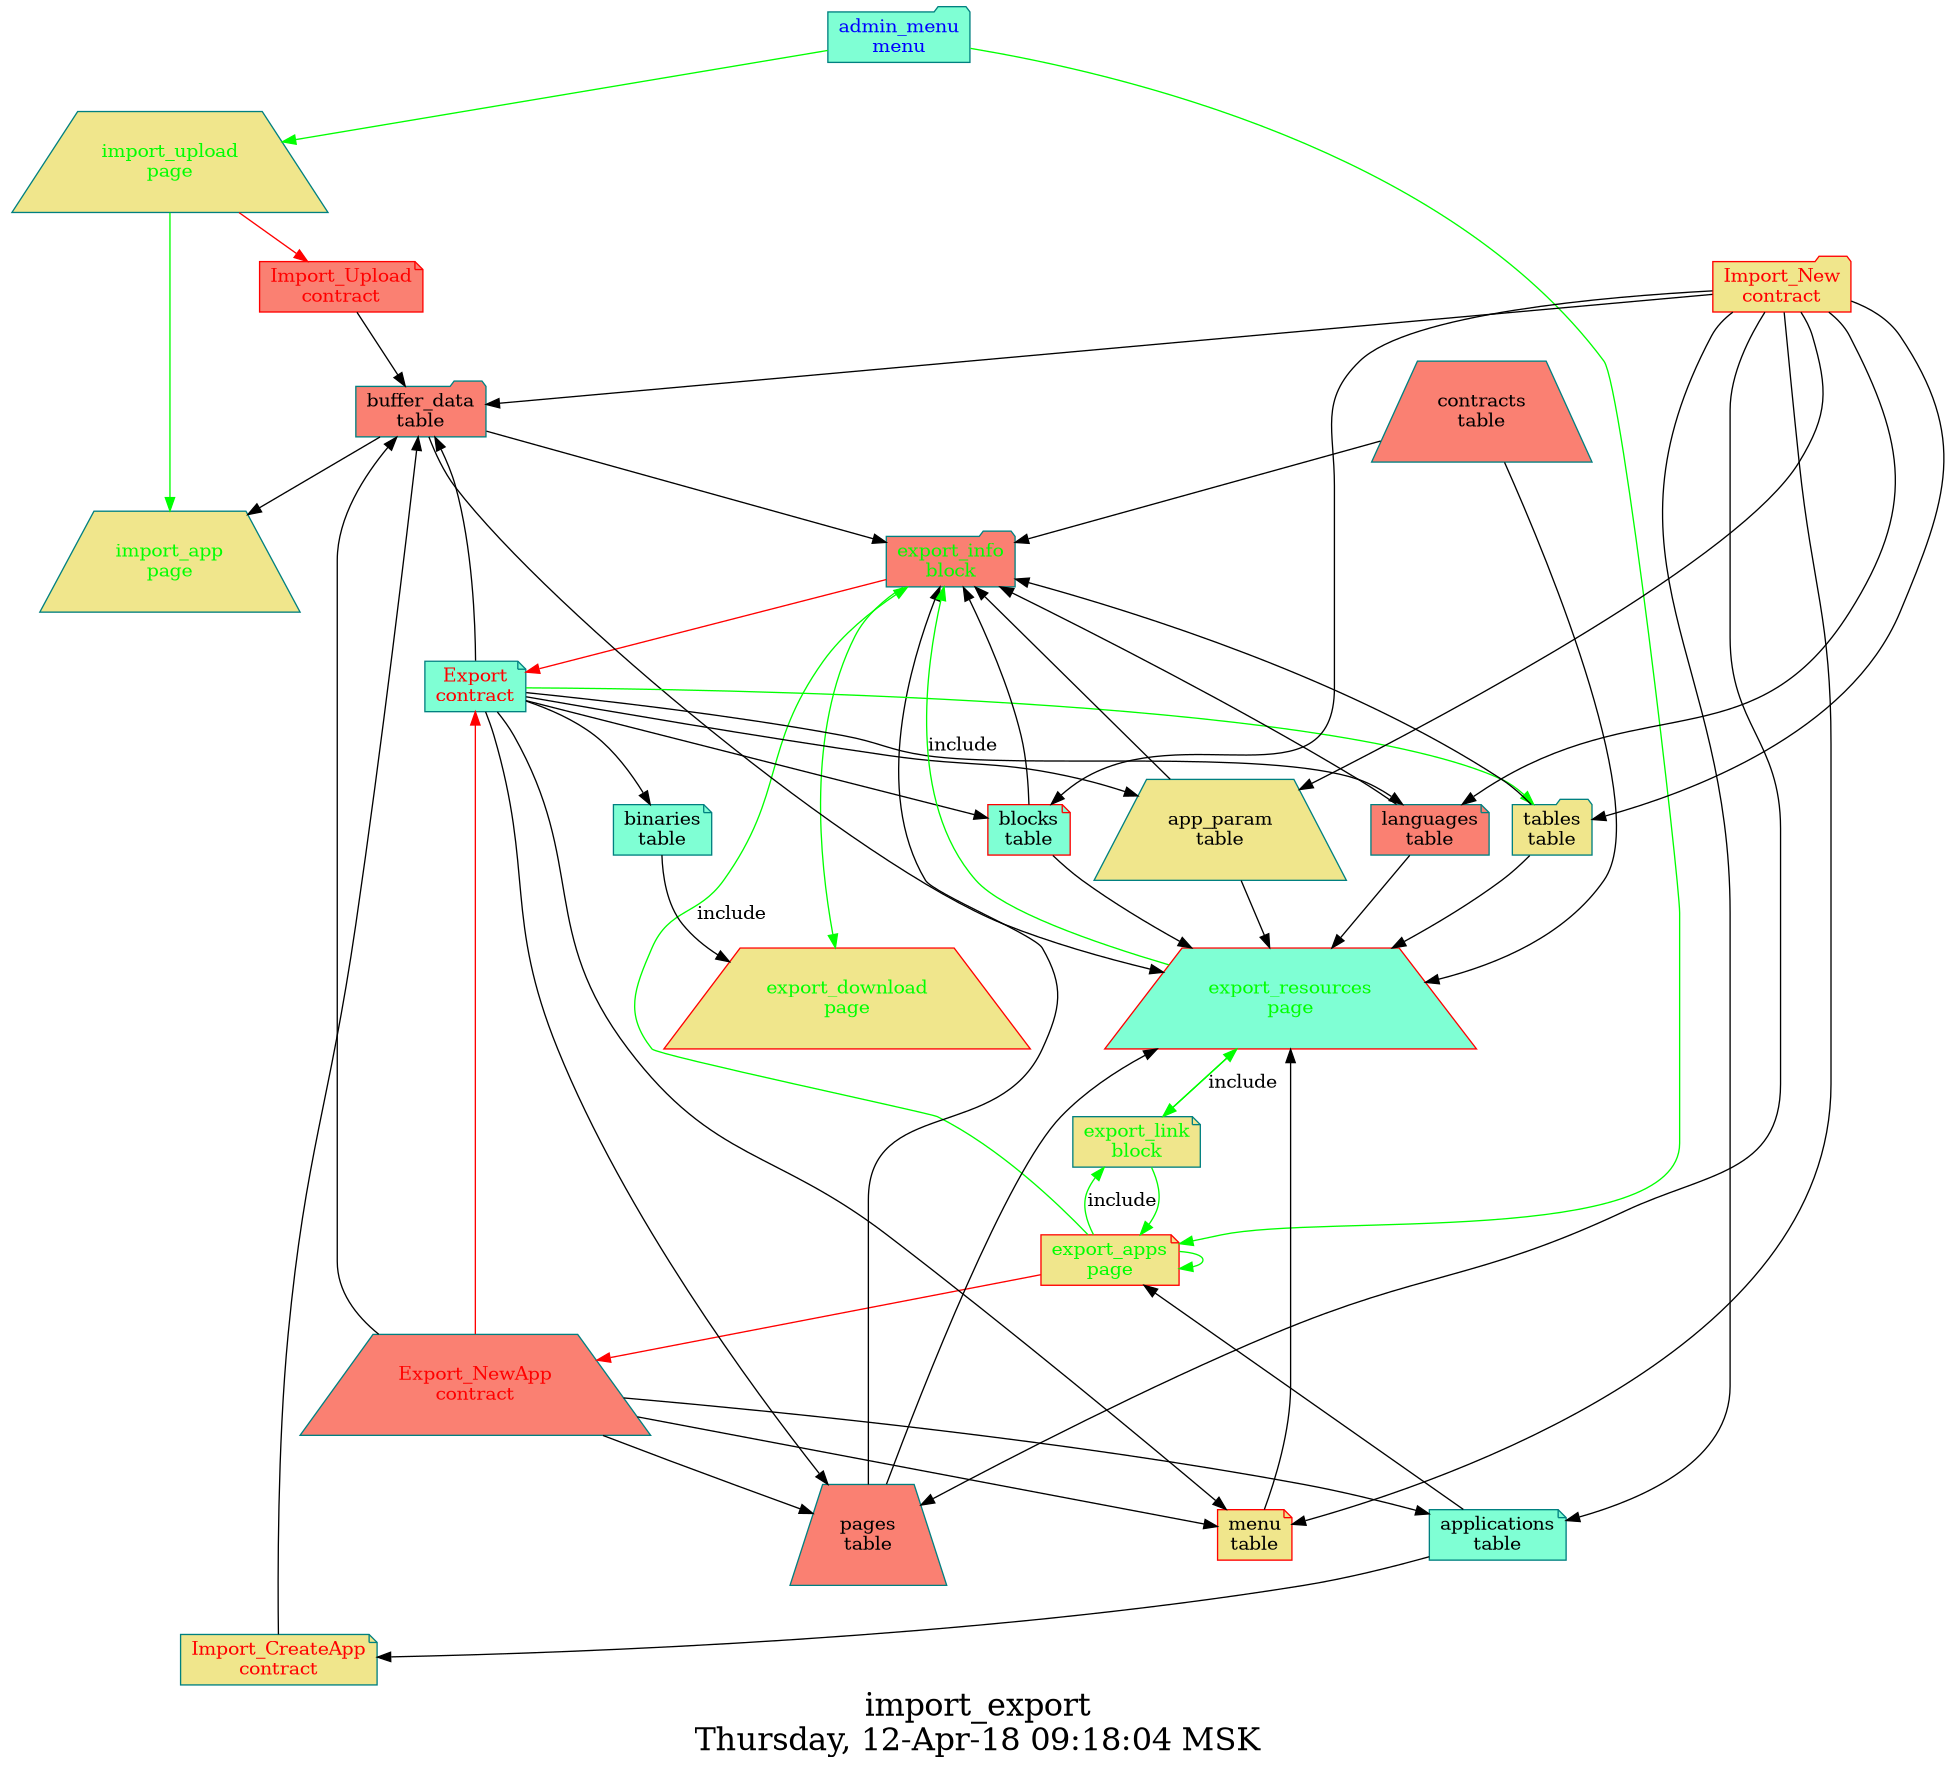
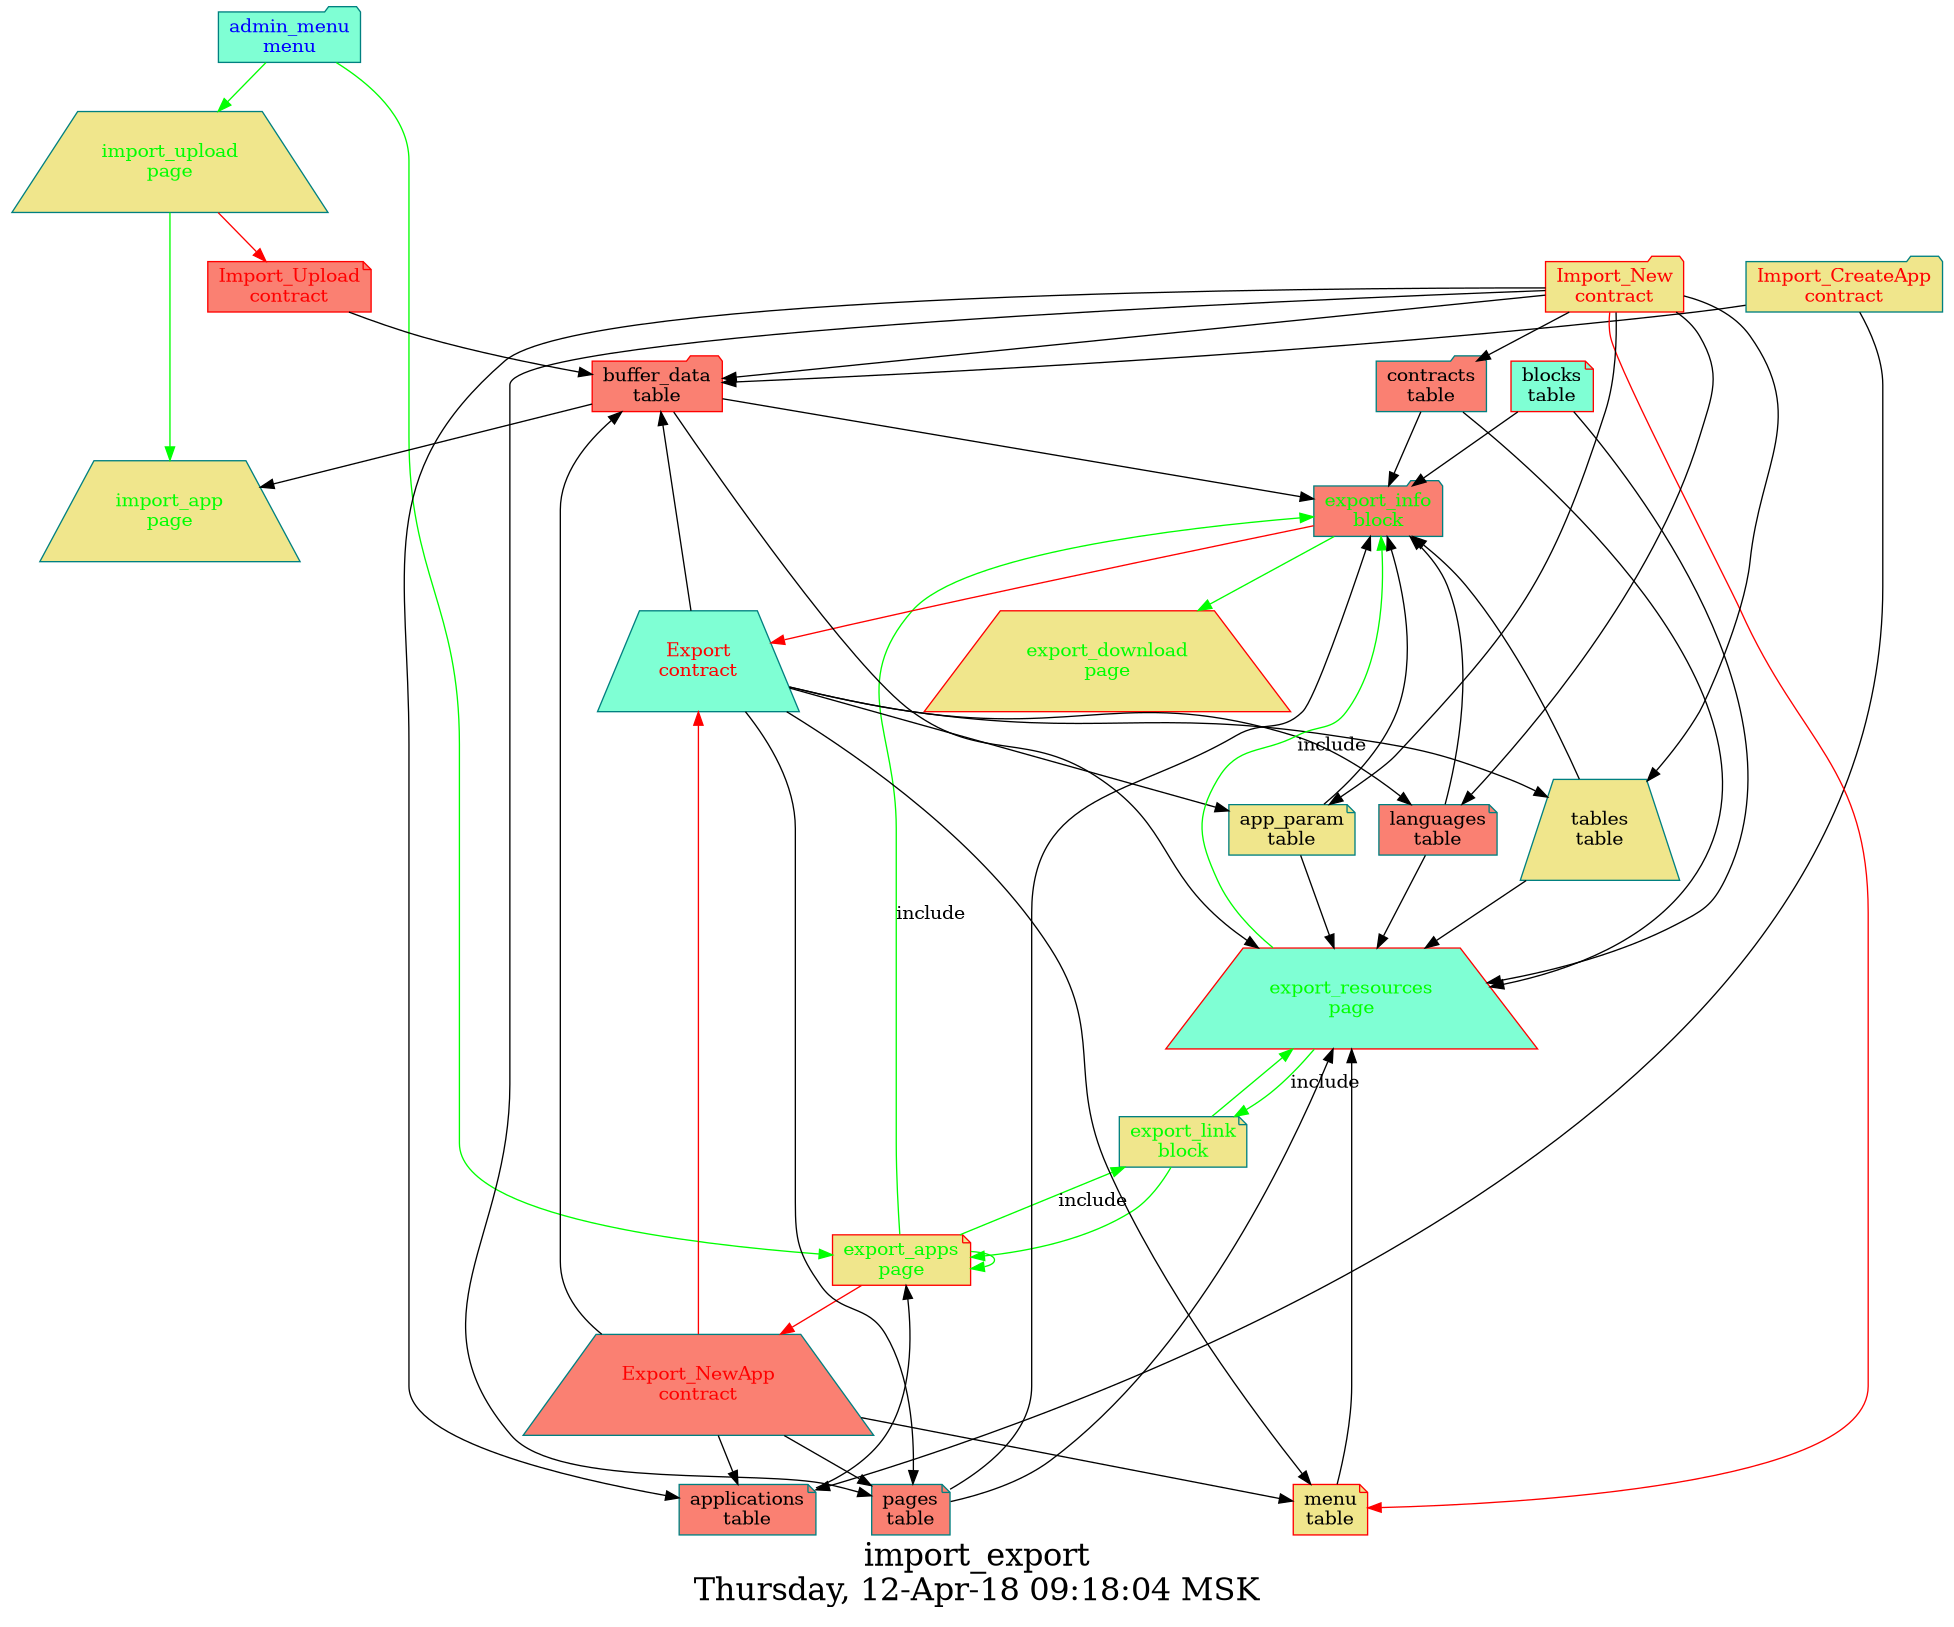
(421, 412) -> (657, 386)
(1482, 412) -> (1431, 386)
(1334, 500) -> (1519, 339)
(475, 686) -> (698, 661)
(1031, 705) -> (1165, 723)
(717, 749) -> none
(663, 830) -> none
(1220, 830) -> (1292, 830)
(1552, 830) -> (1600, 830)
(1831, 1061) -> (1868, 1080)
(868, 1535) -> (911, 1510)
(1498, 1535) -> (748, 1510)
(913, 1631) -> (1608, 1097)
(279, 1660) -> (1844, 287)
